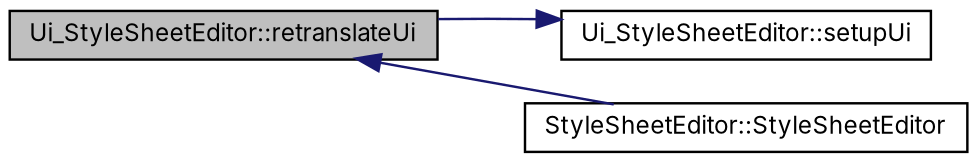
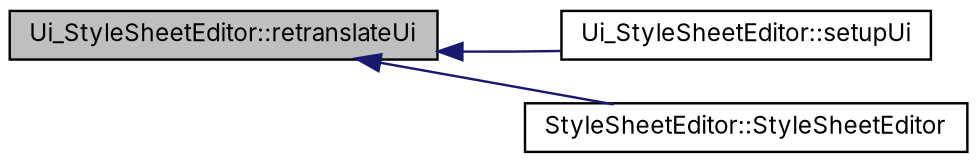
(487, 19) -> (512, 52)
